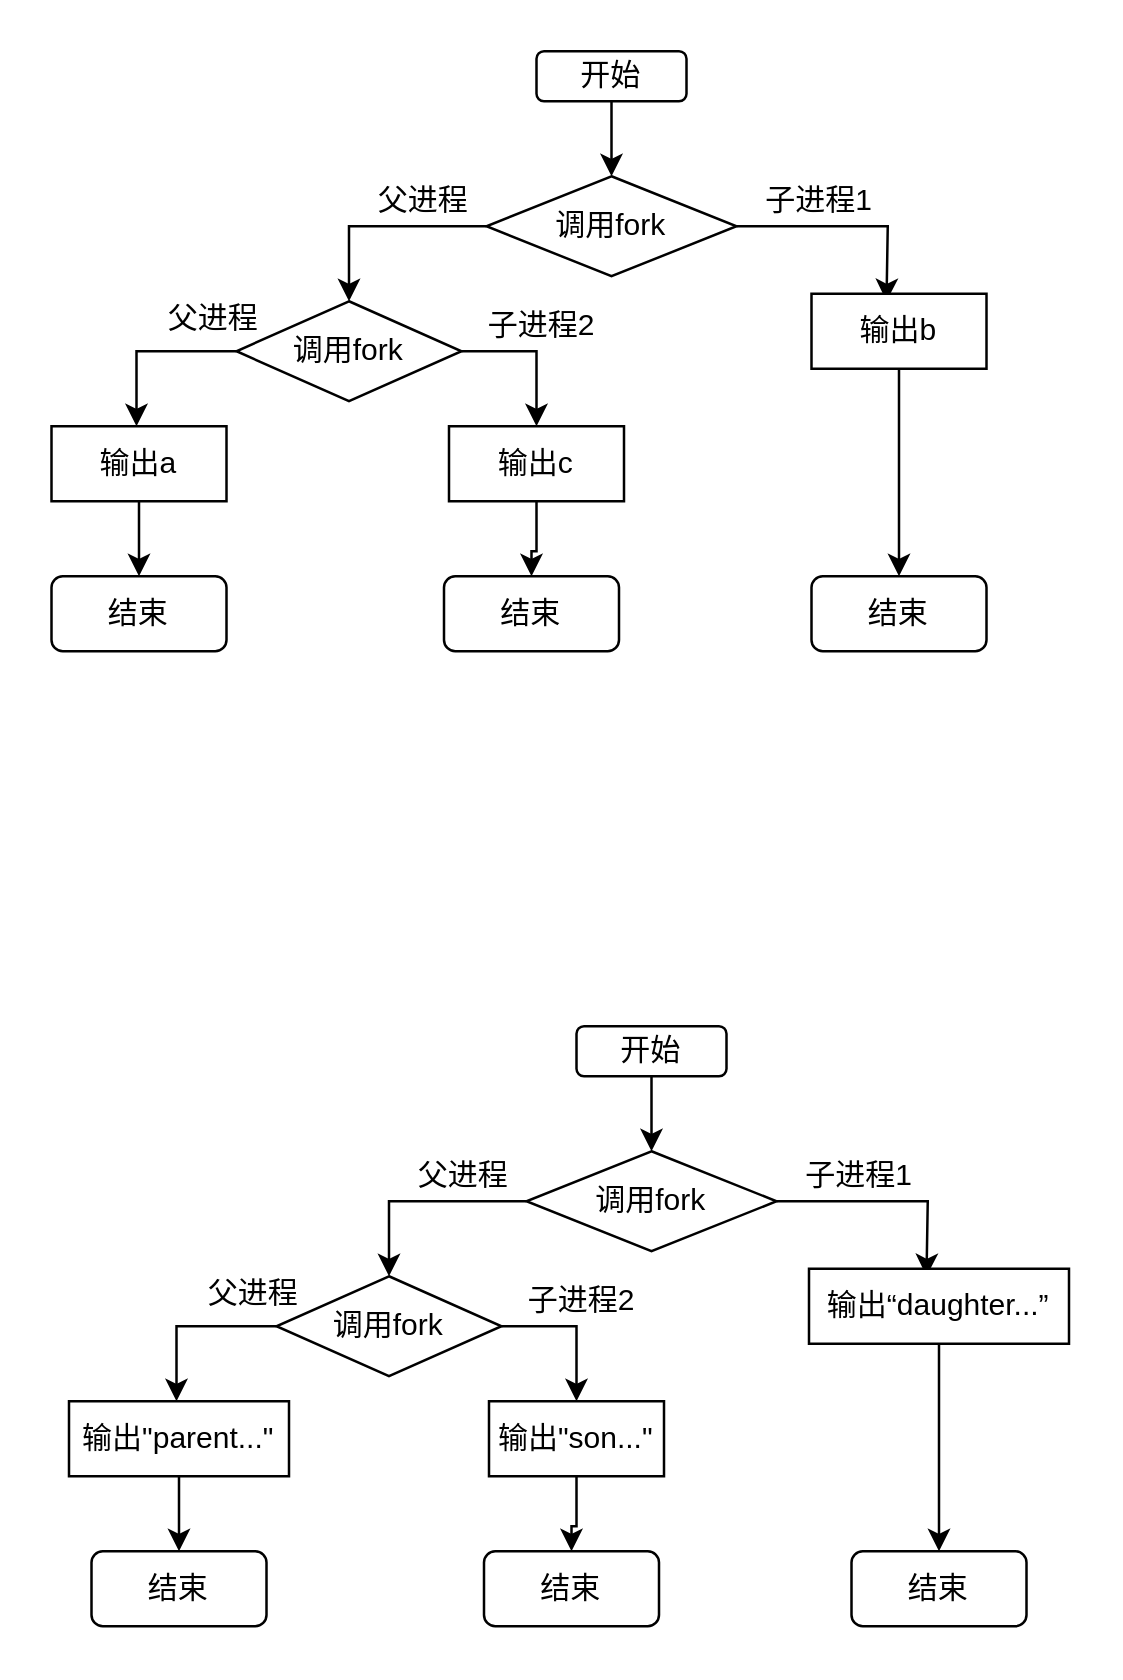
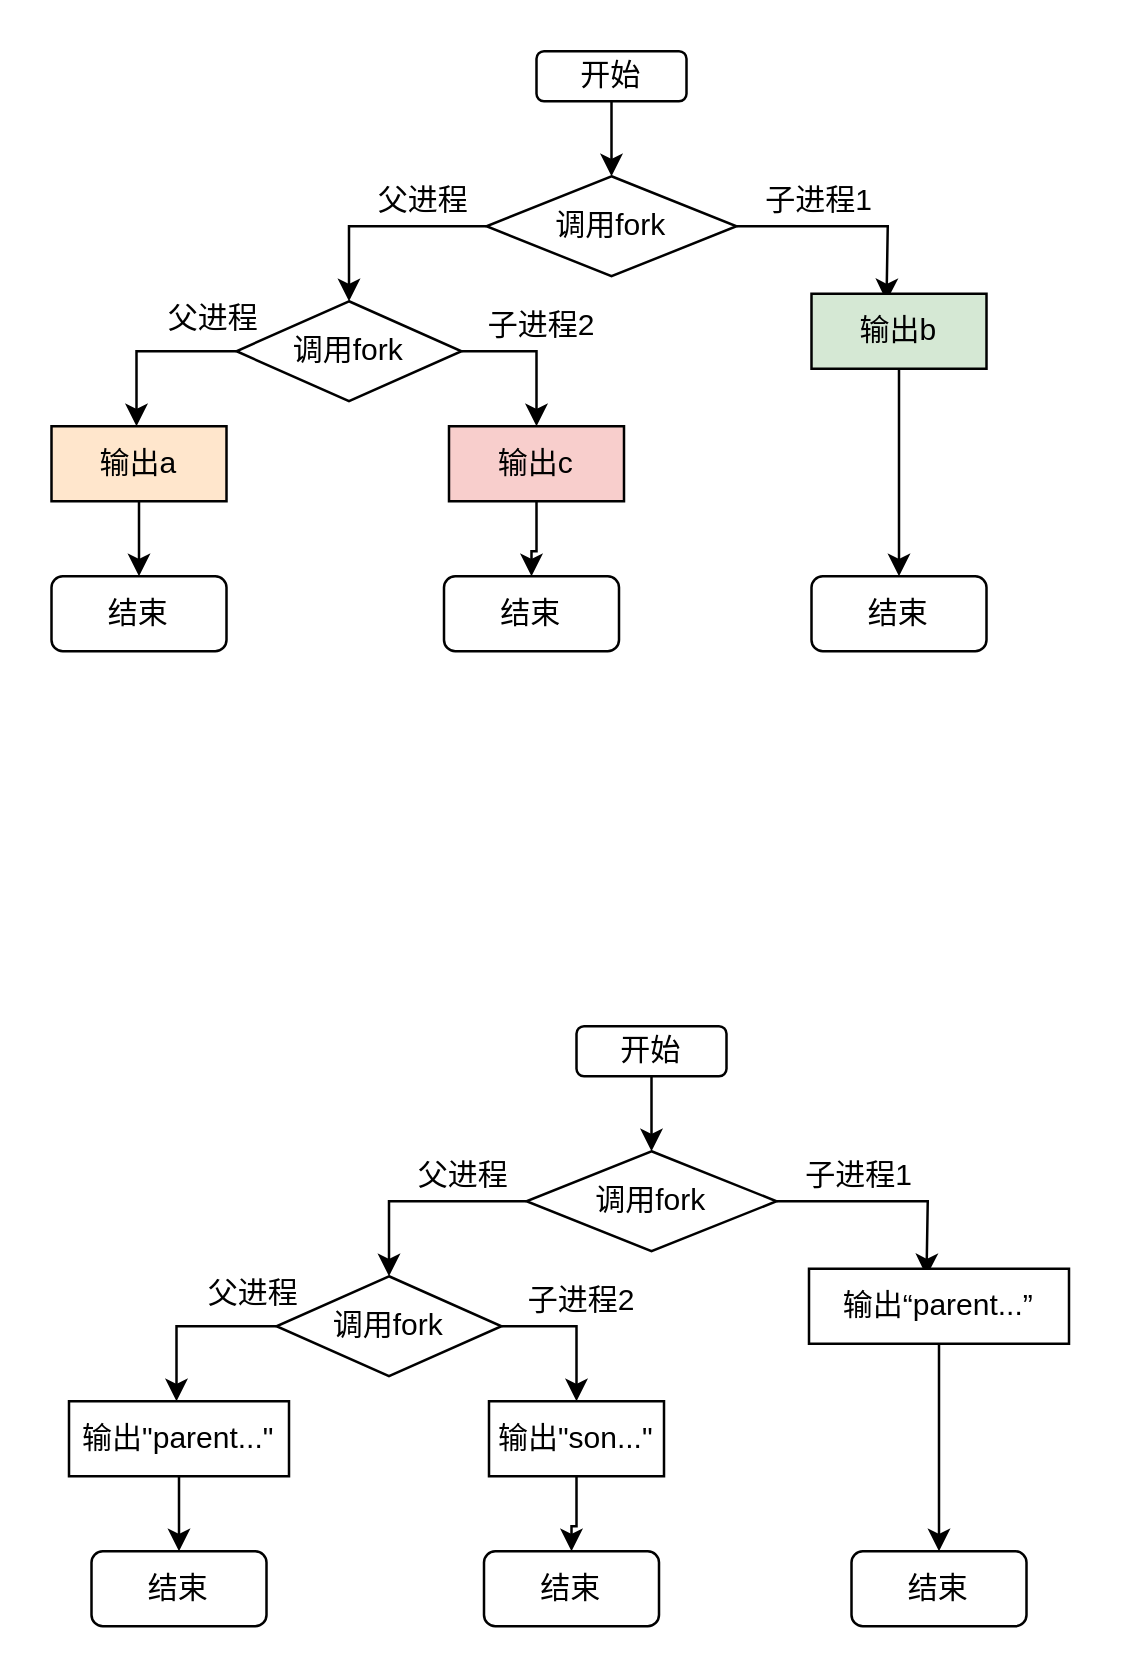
(899, 331) -> (899, 331)
(139, 464) -> (139, 464)
(536, 464) -> (536, 464)
(939, 1306) -> (939, 1306)
